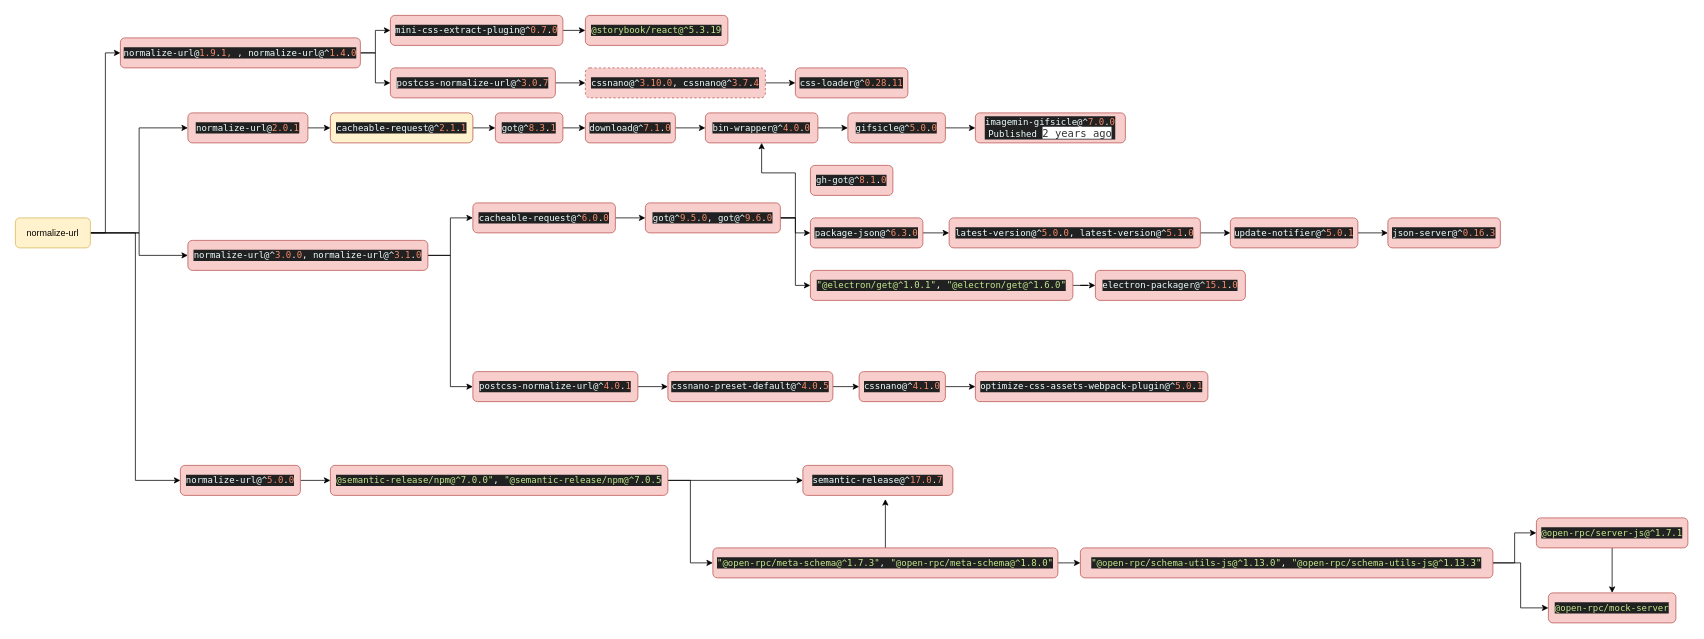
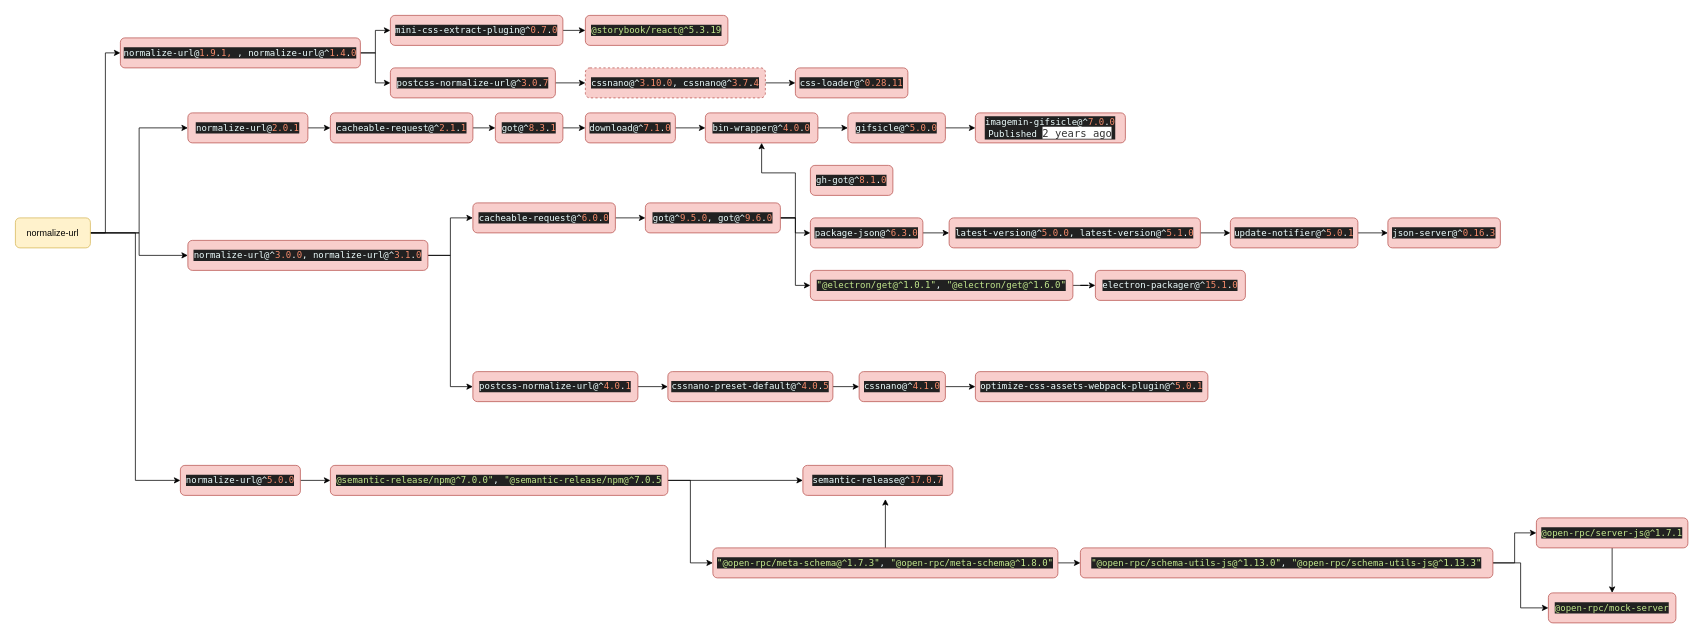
(402, 128) -> (402, 128)
